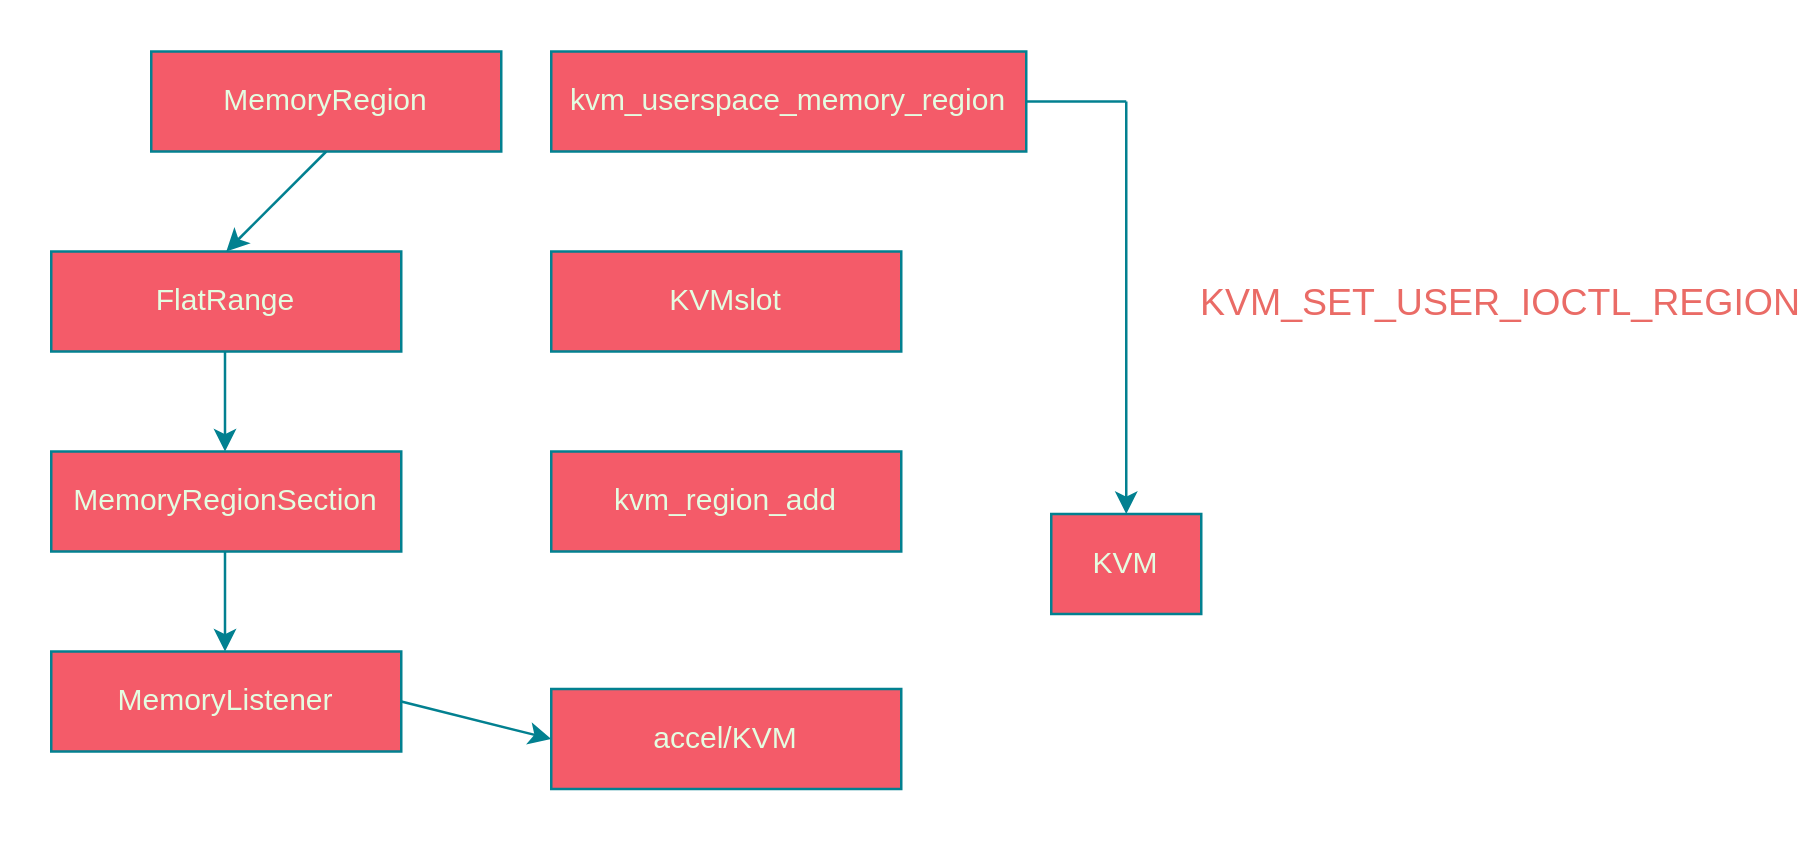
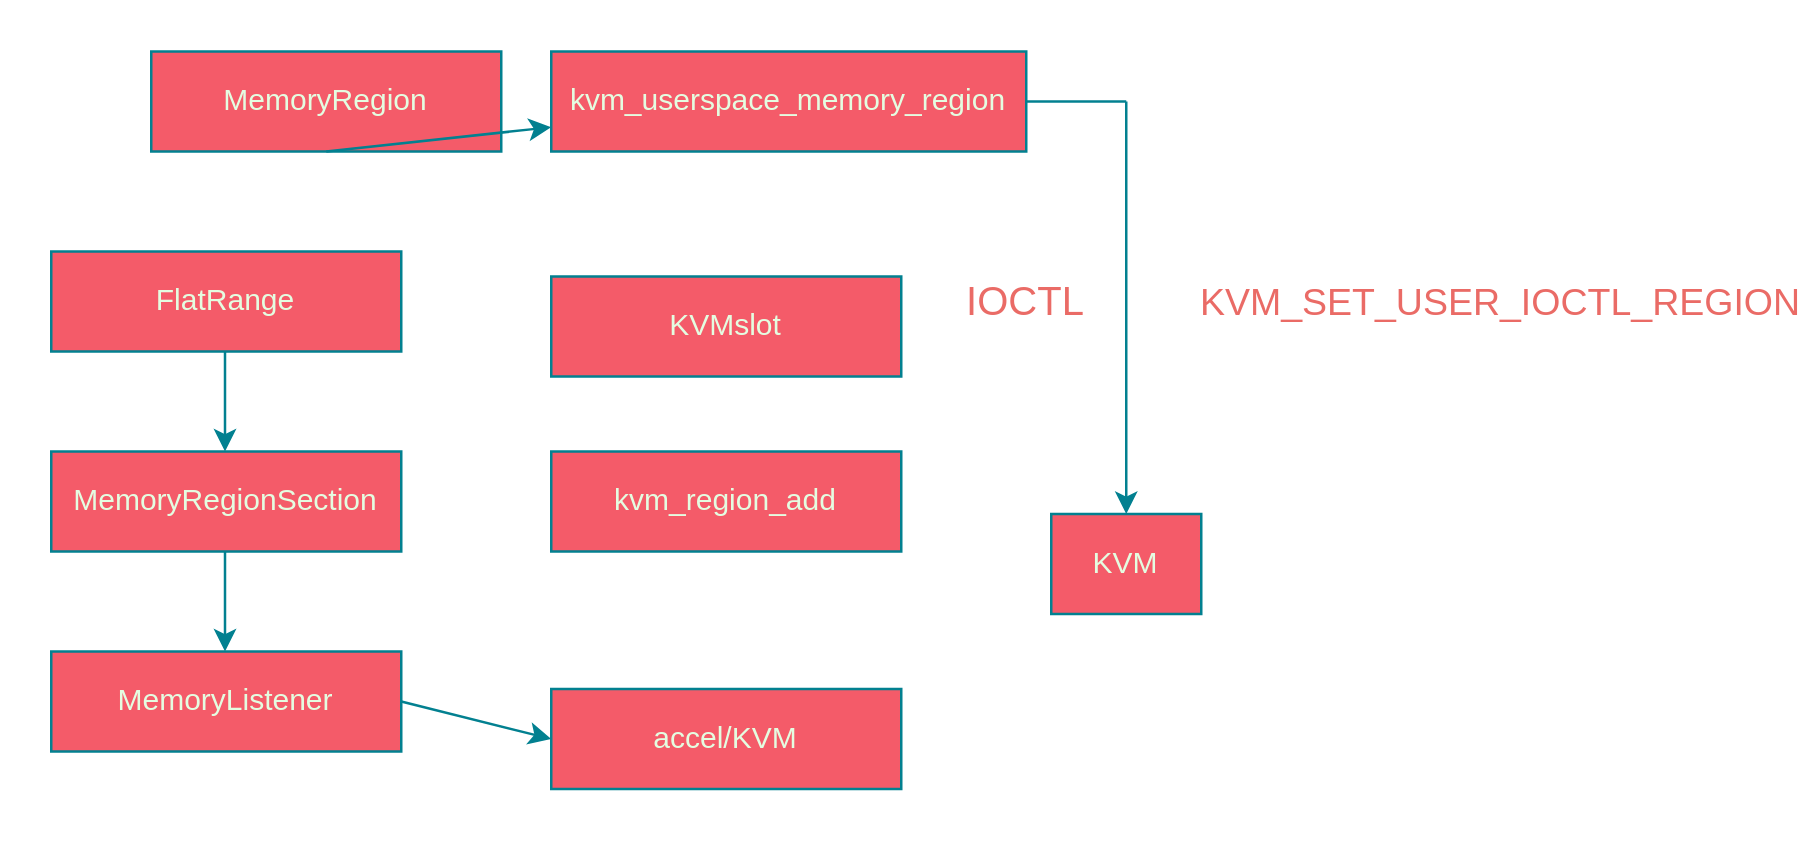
(282, 195) -> (431, 140)
(726, 301) -> (726, 326)
none -> (1026, 301)
